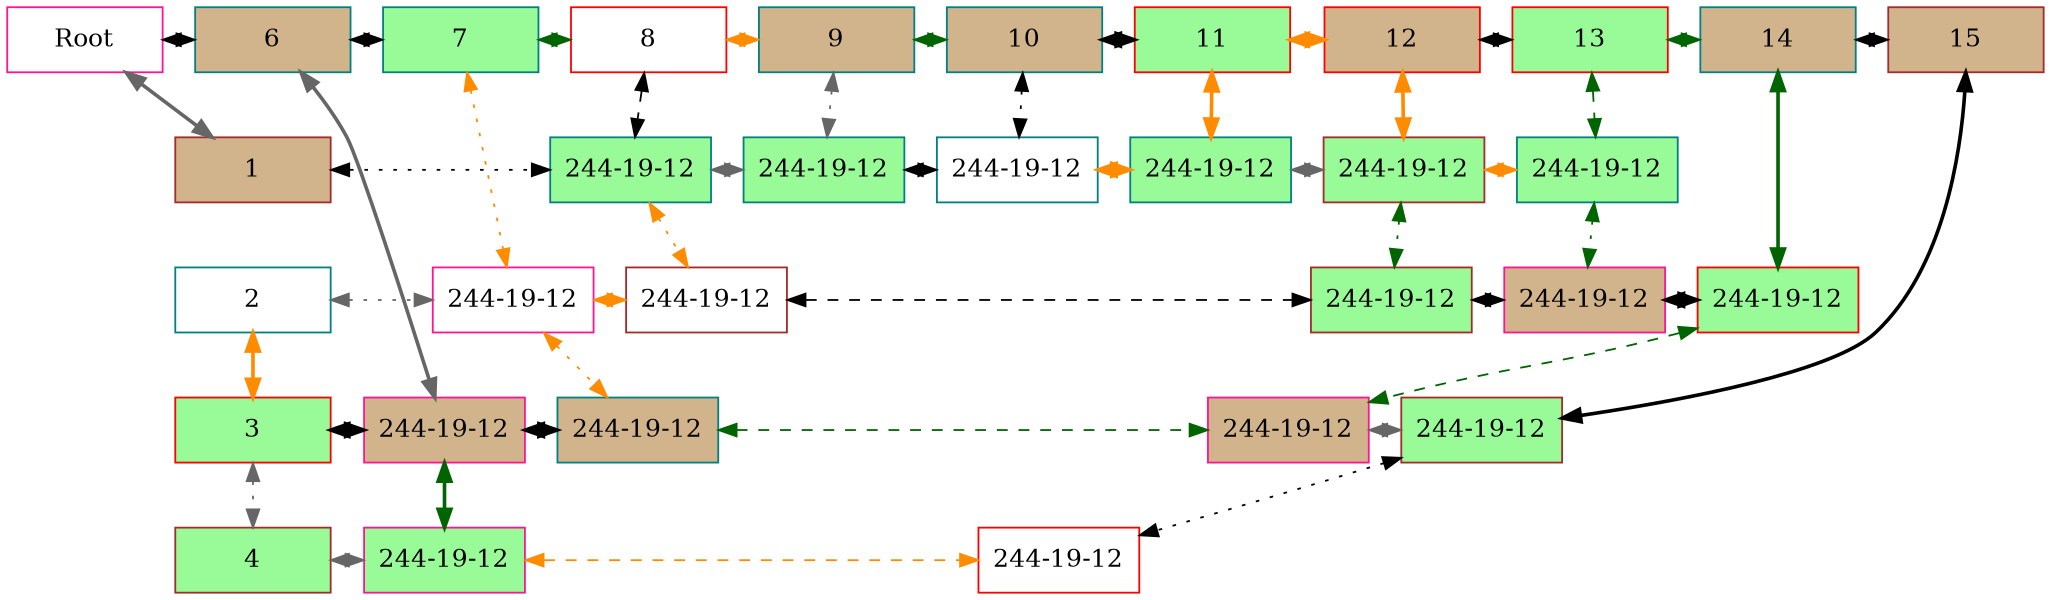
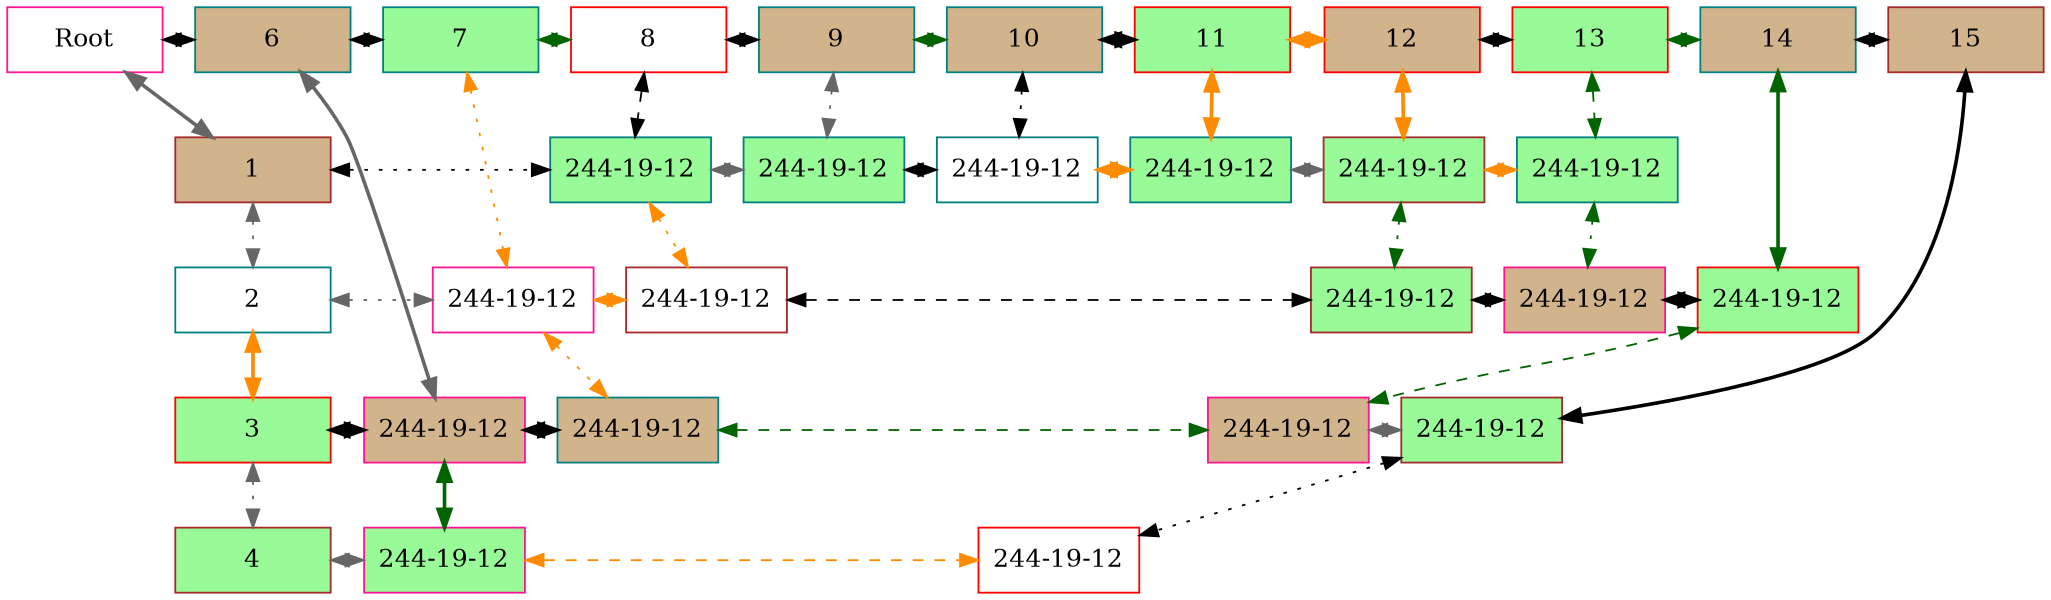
(745, 40) -> (745, 40)
none -> (253, 235)
